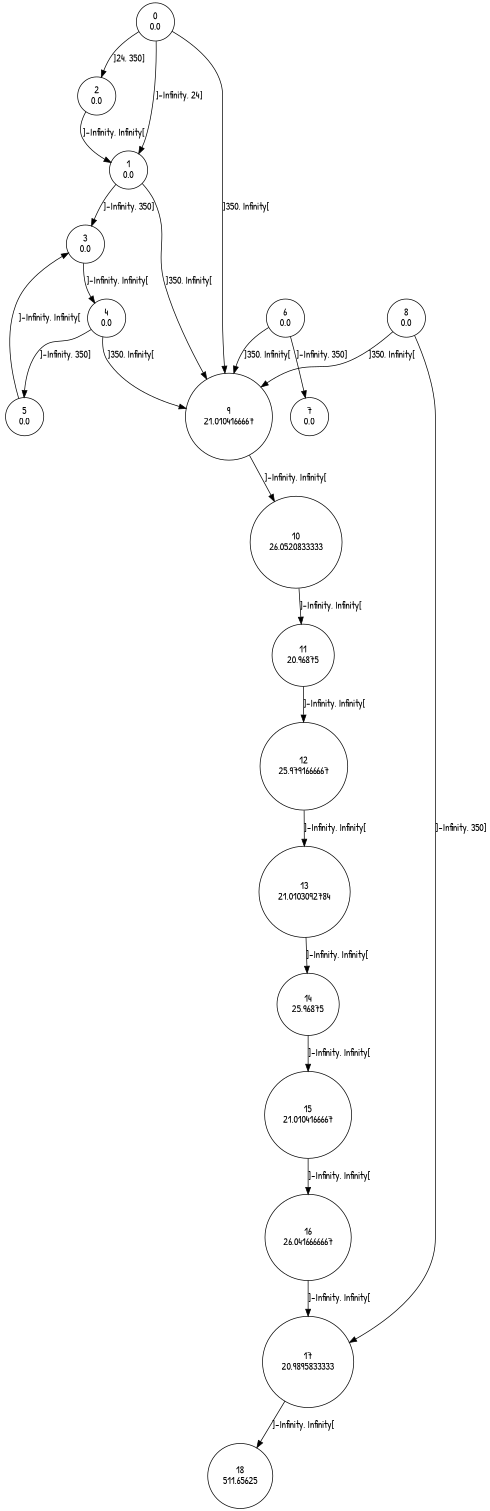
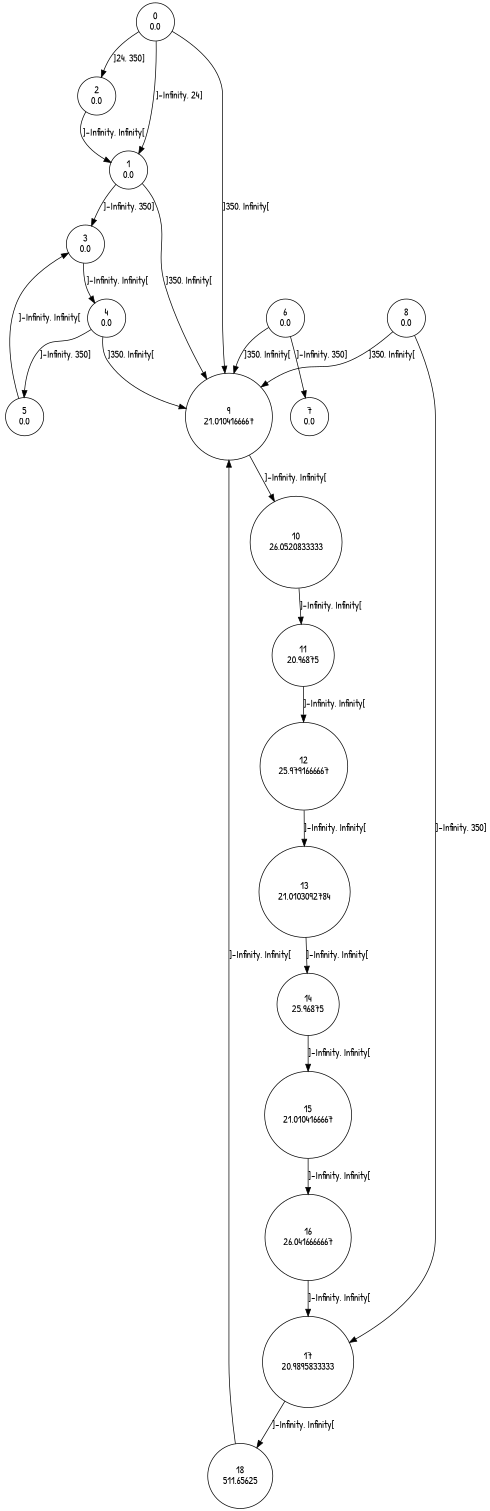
none -> (229, 956)
